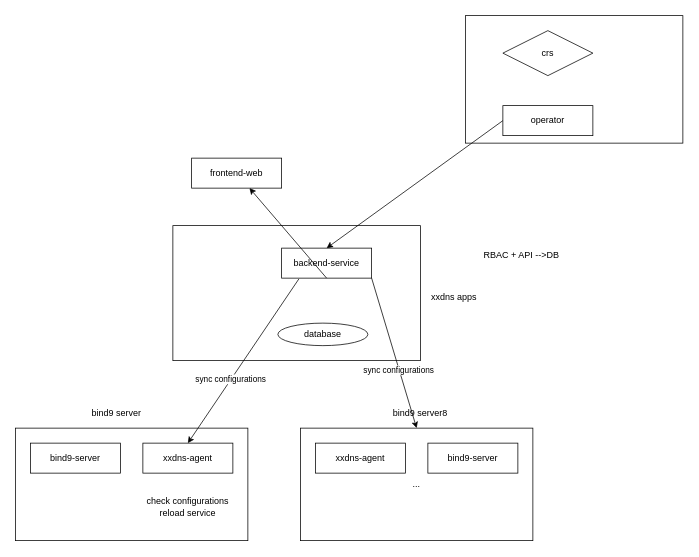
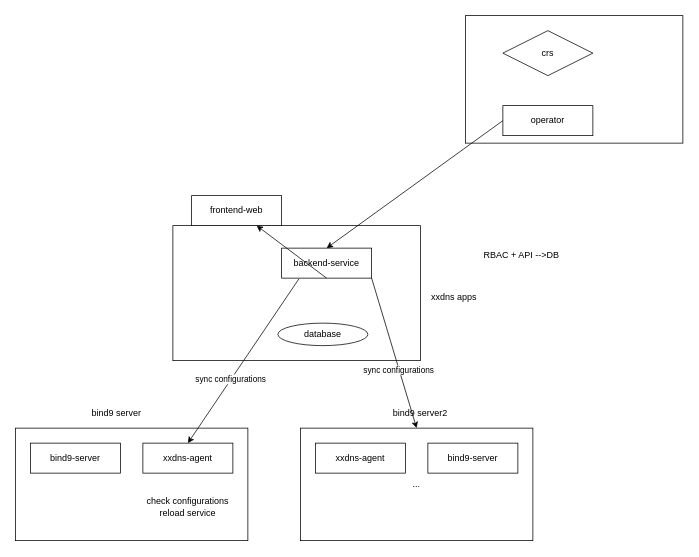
(237, 173) -> (237, 210)
(420, 413) -> (420, 413)
